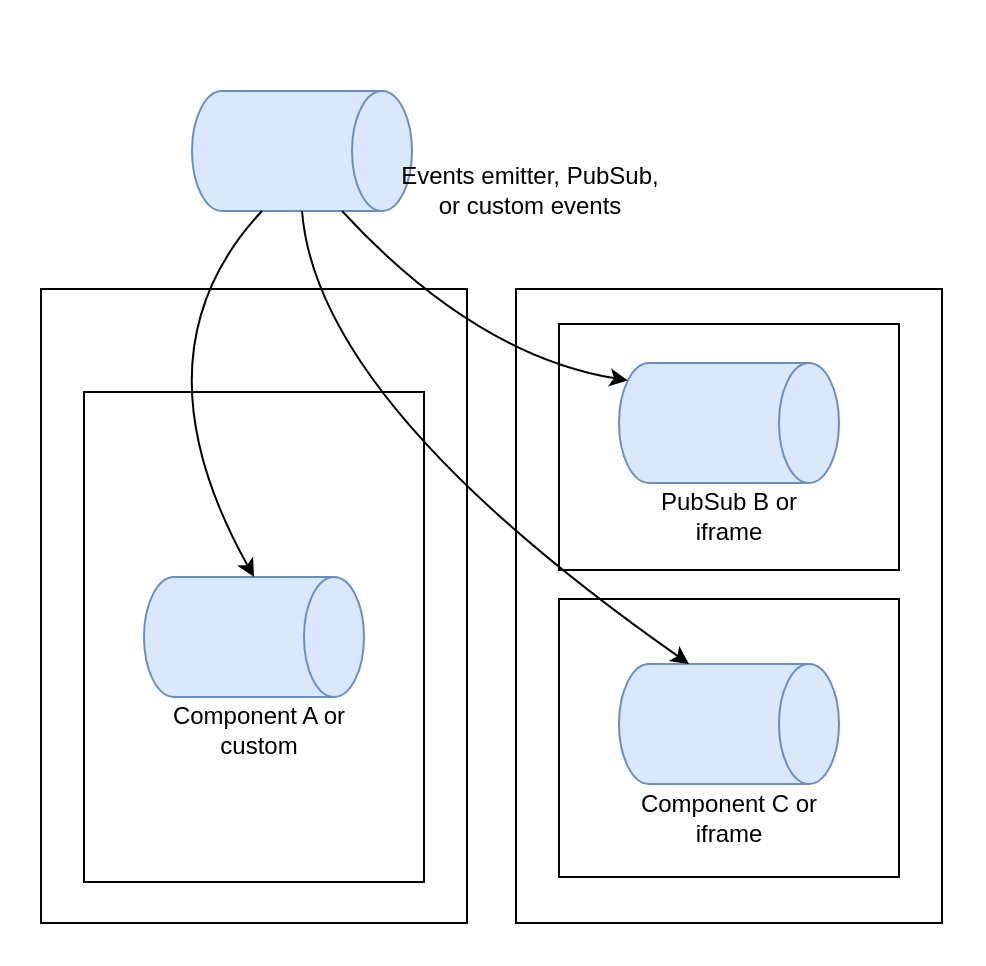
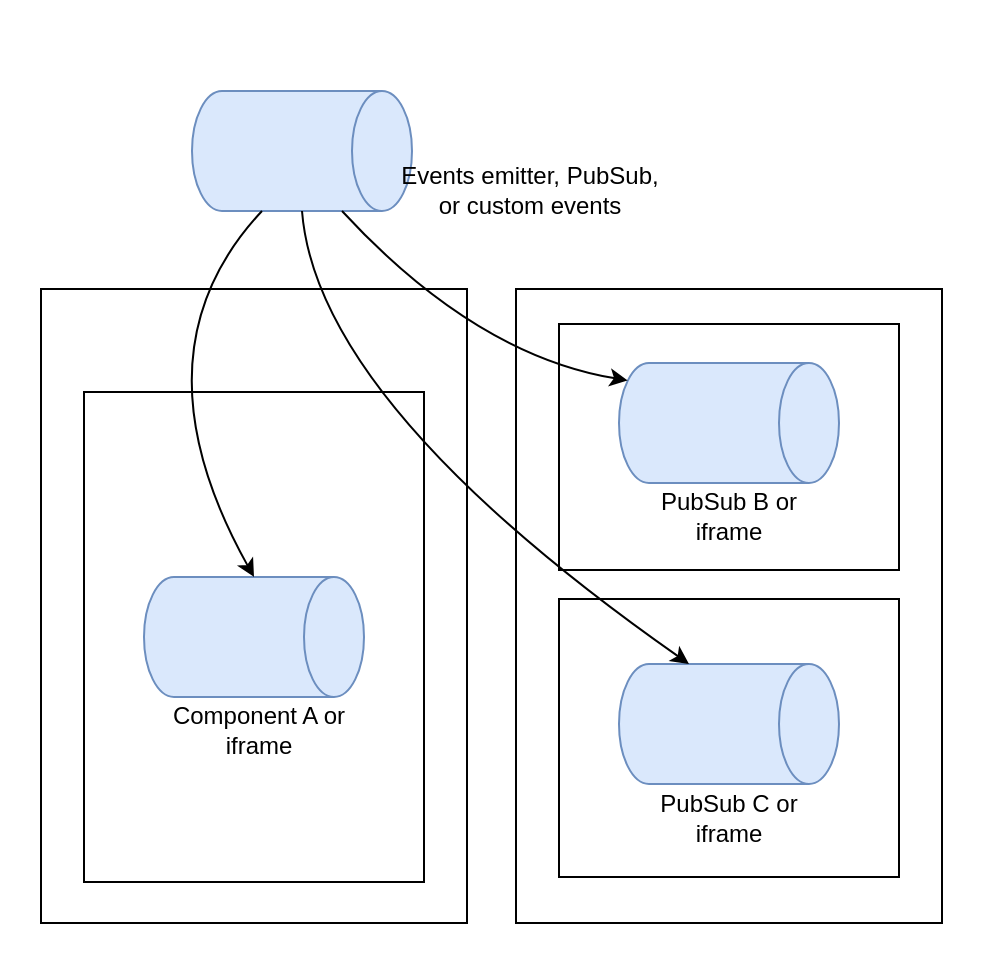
(260, 731) -> (260, 731)
(730, 819) -> (730, 819)
